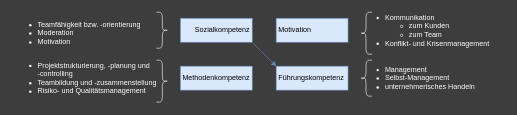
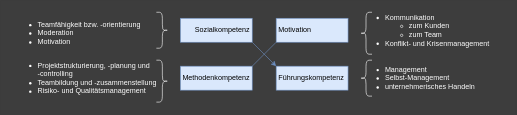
none -> (262, 56)
